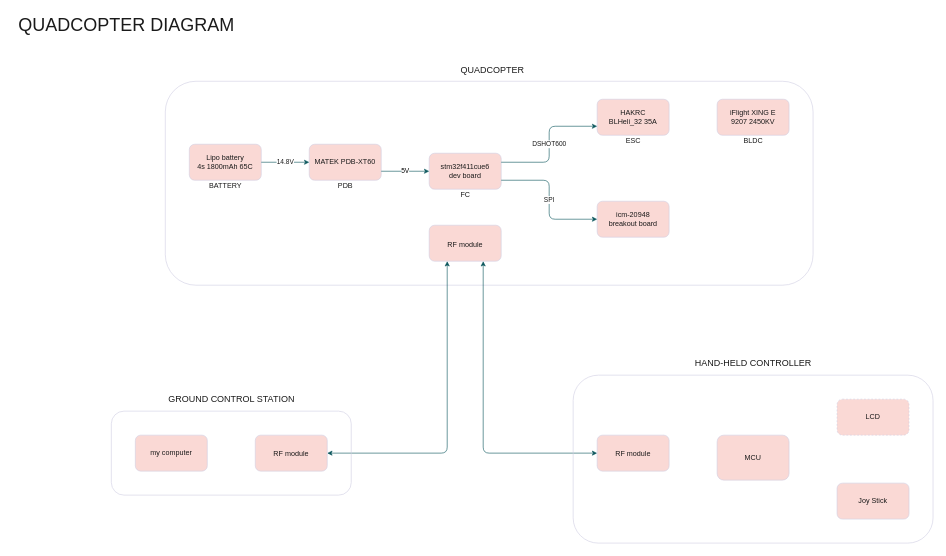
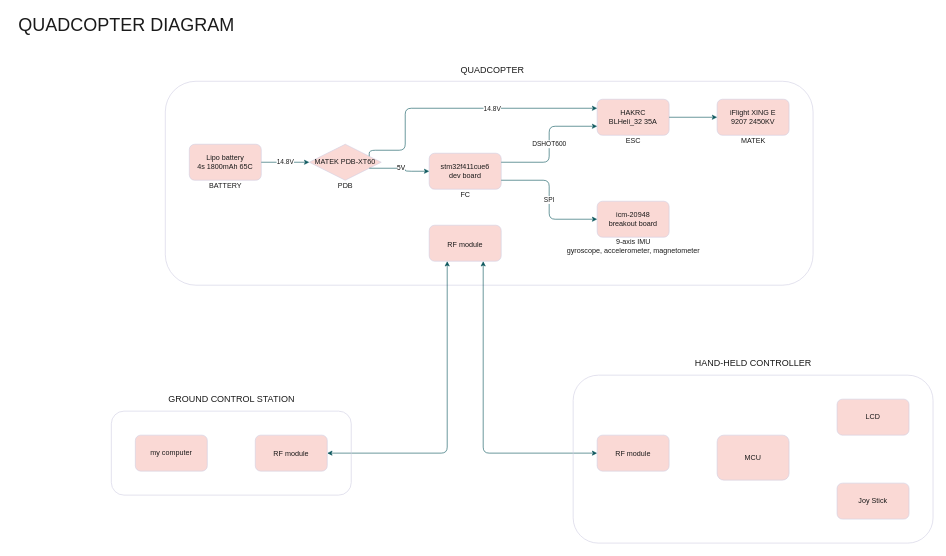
none -> (492, 108)
none -> (711, 117)
(754, 141) -> (754, 141)
(345, 162) -> (345, 162)
none -> (633, 246)
(873, 417) -> (873, 417)
